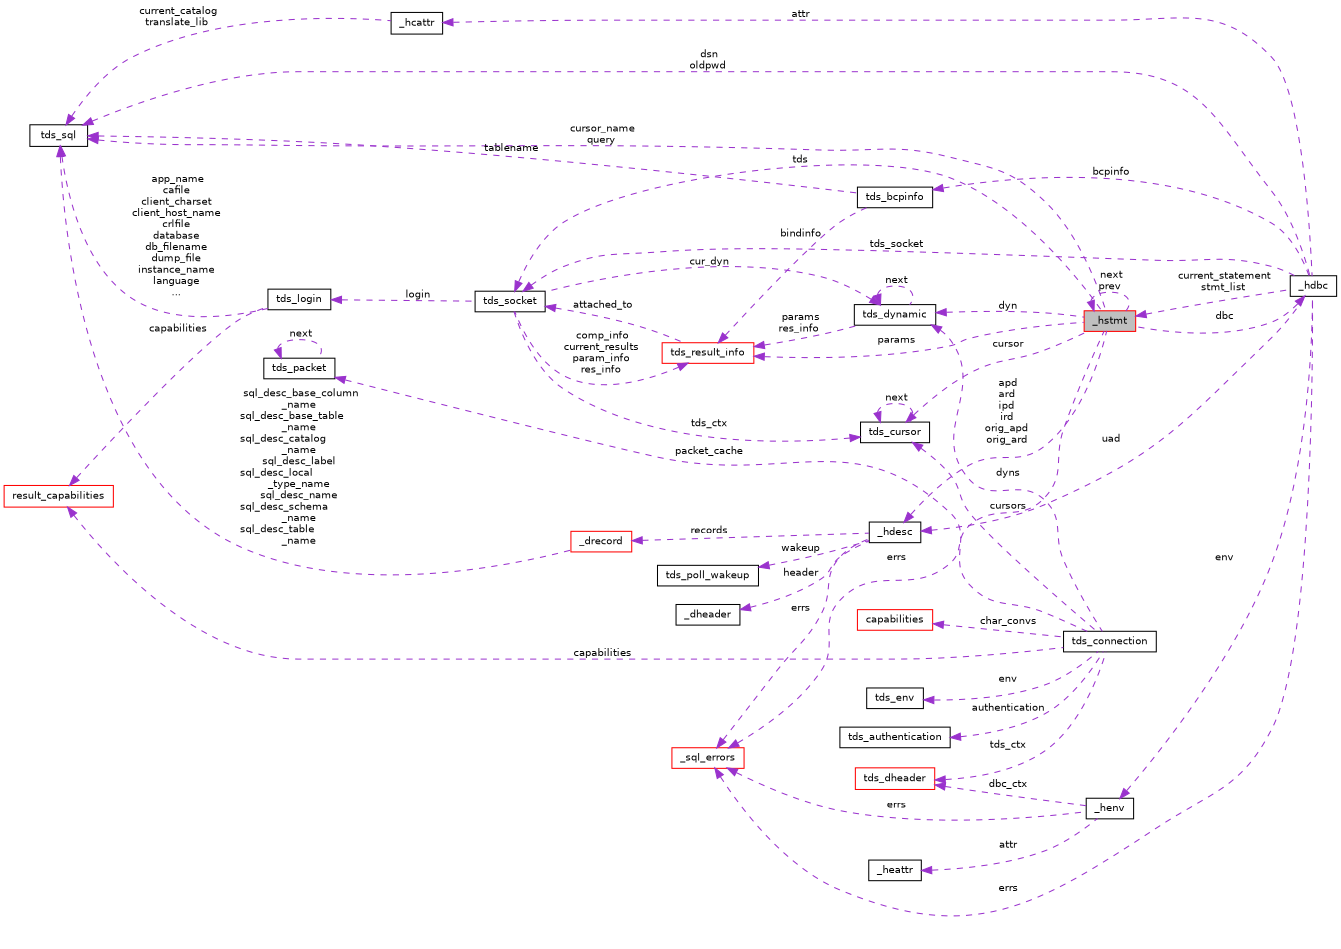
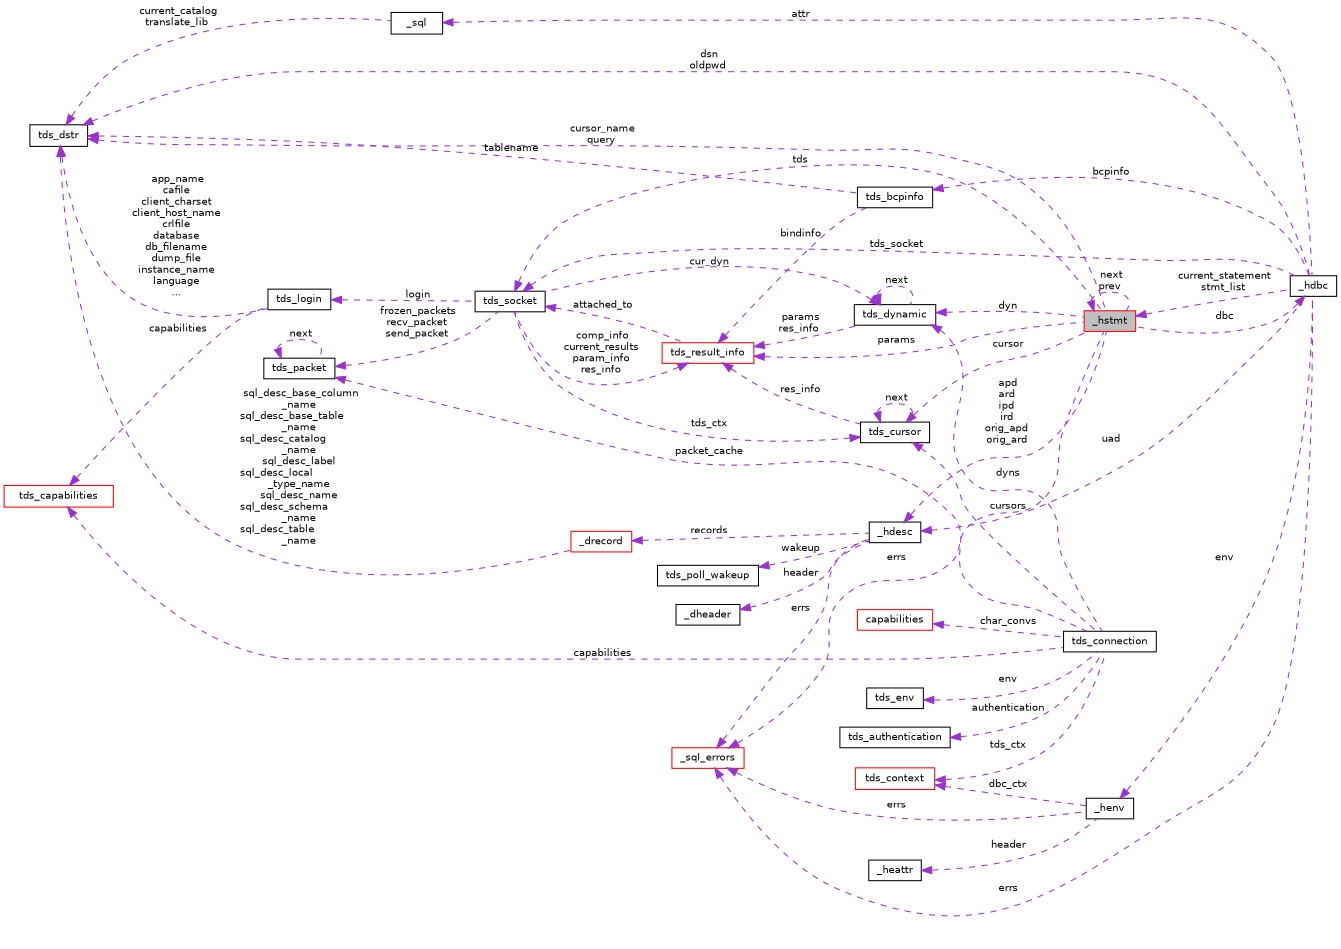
(417, 23) -> (417, 23)
(59, 136) -> (59, 136)
none -> (426, 350)
none -> (793, 402)
(59, 496) -> (59, 496)
(895, 779) -> (895, 779)
(1007, 845) -> (1007, 845)
